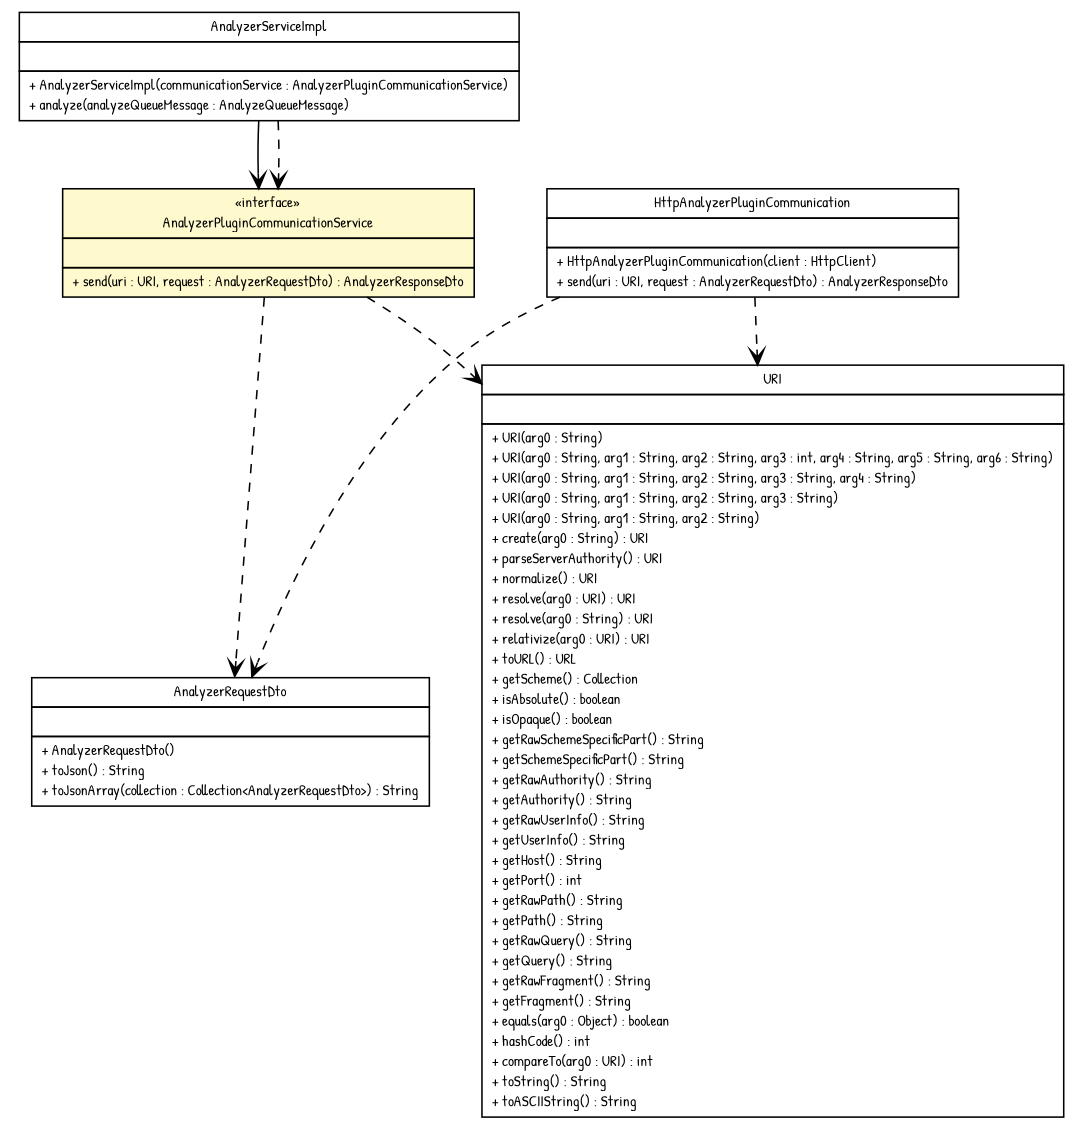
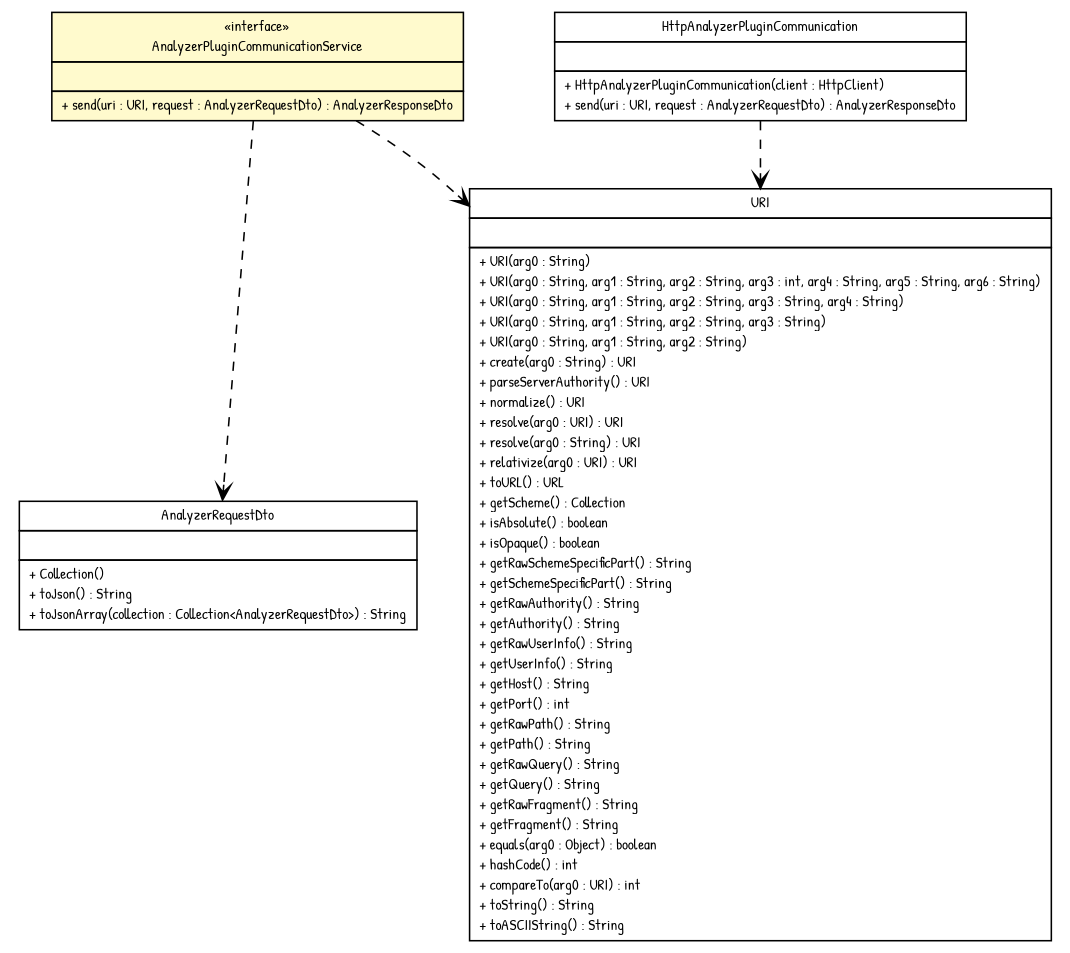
(268, 67) -> none
(374, 449) -> none
(108, 750) -> (67, 574)
